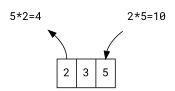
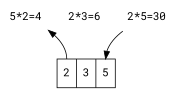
none -> (85, 17)
(147, 17) -> (147, 17)
